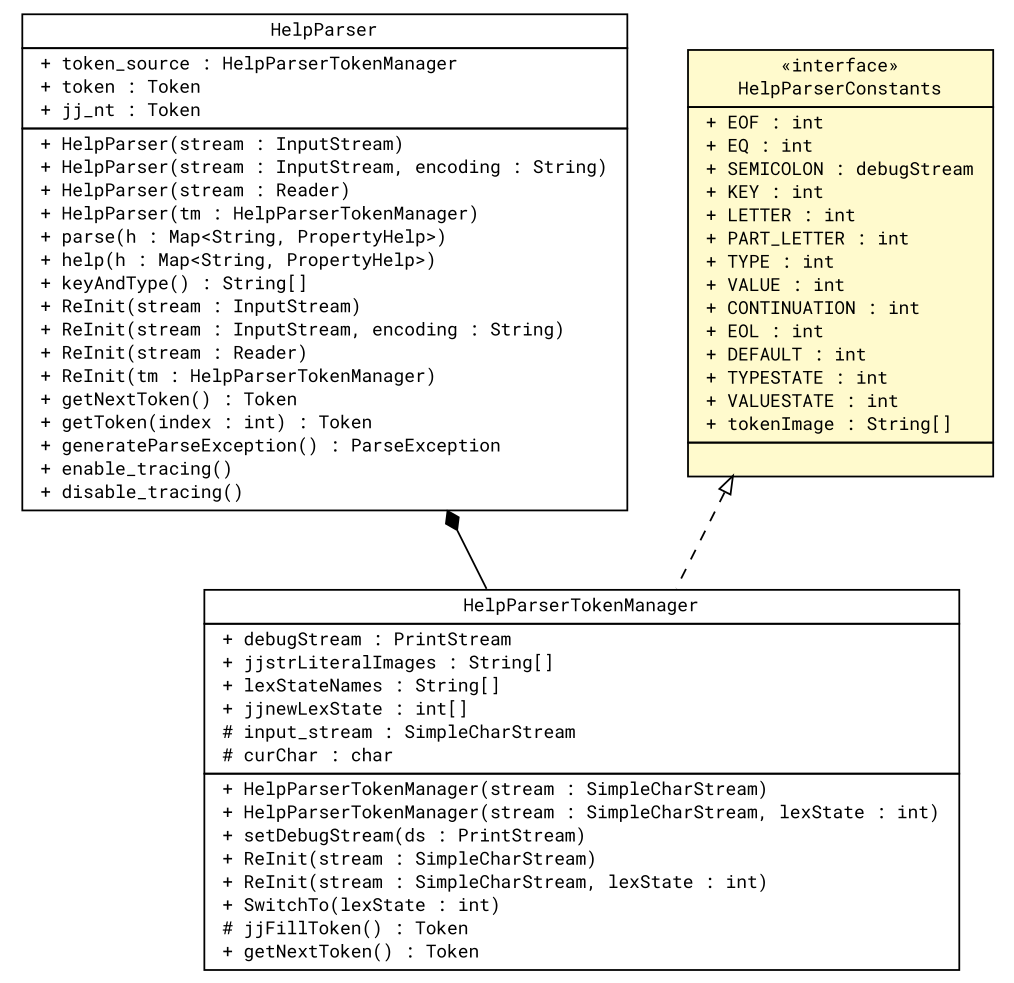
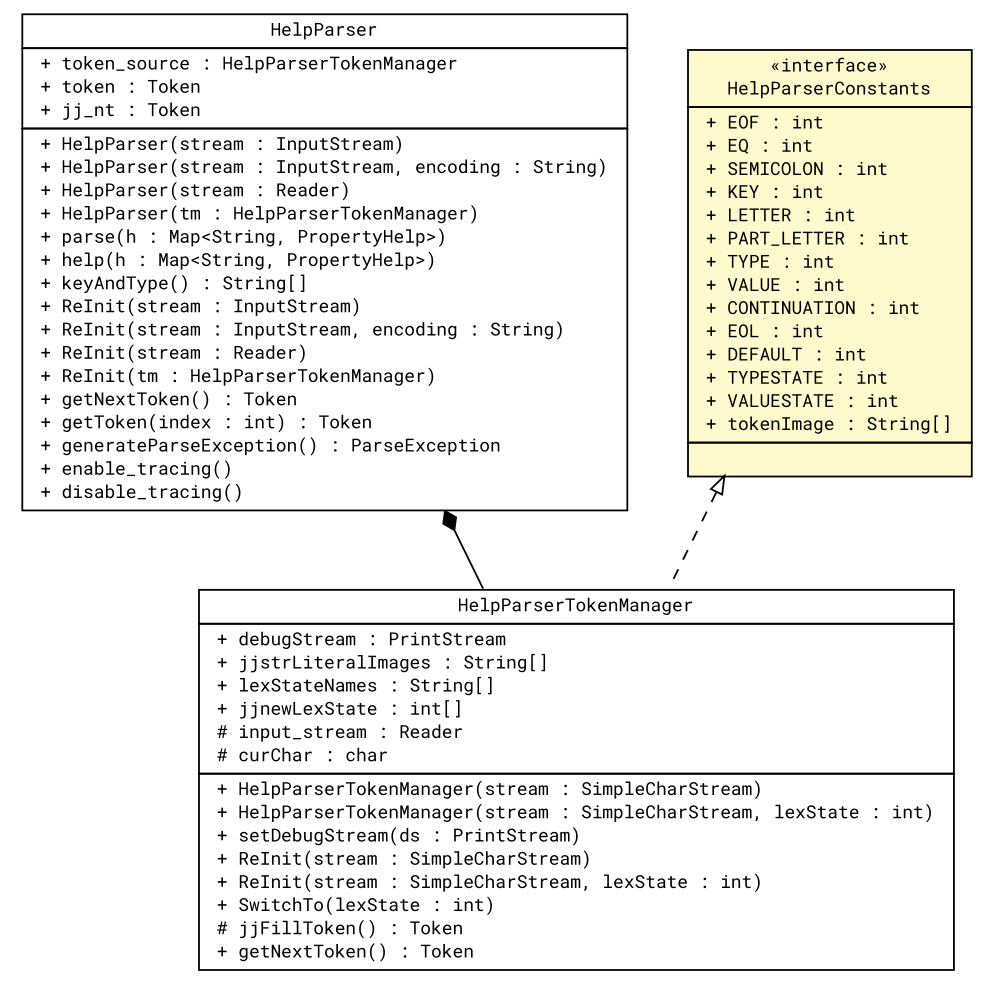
(841, 170) -> (798, 170)
(400, 733) -> (341, 733)
